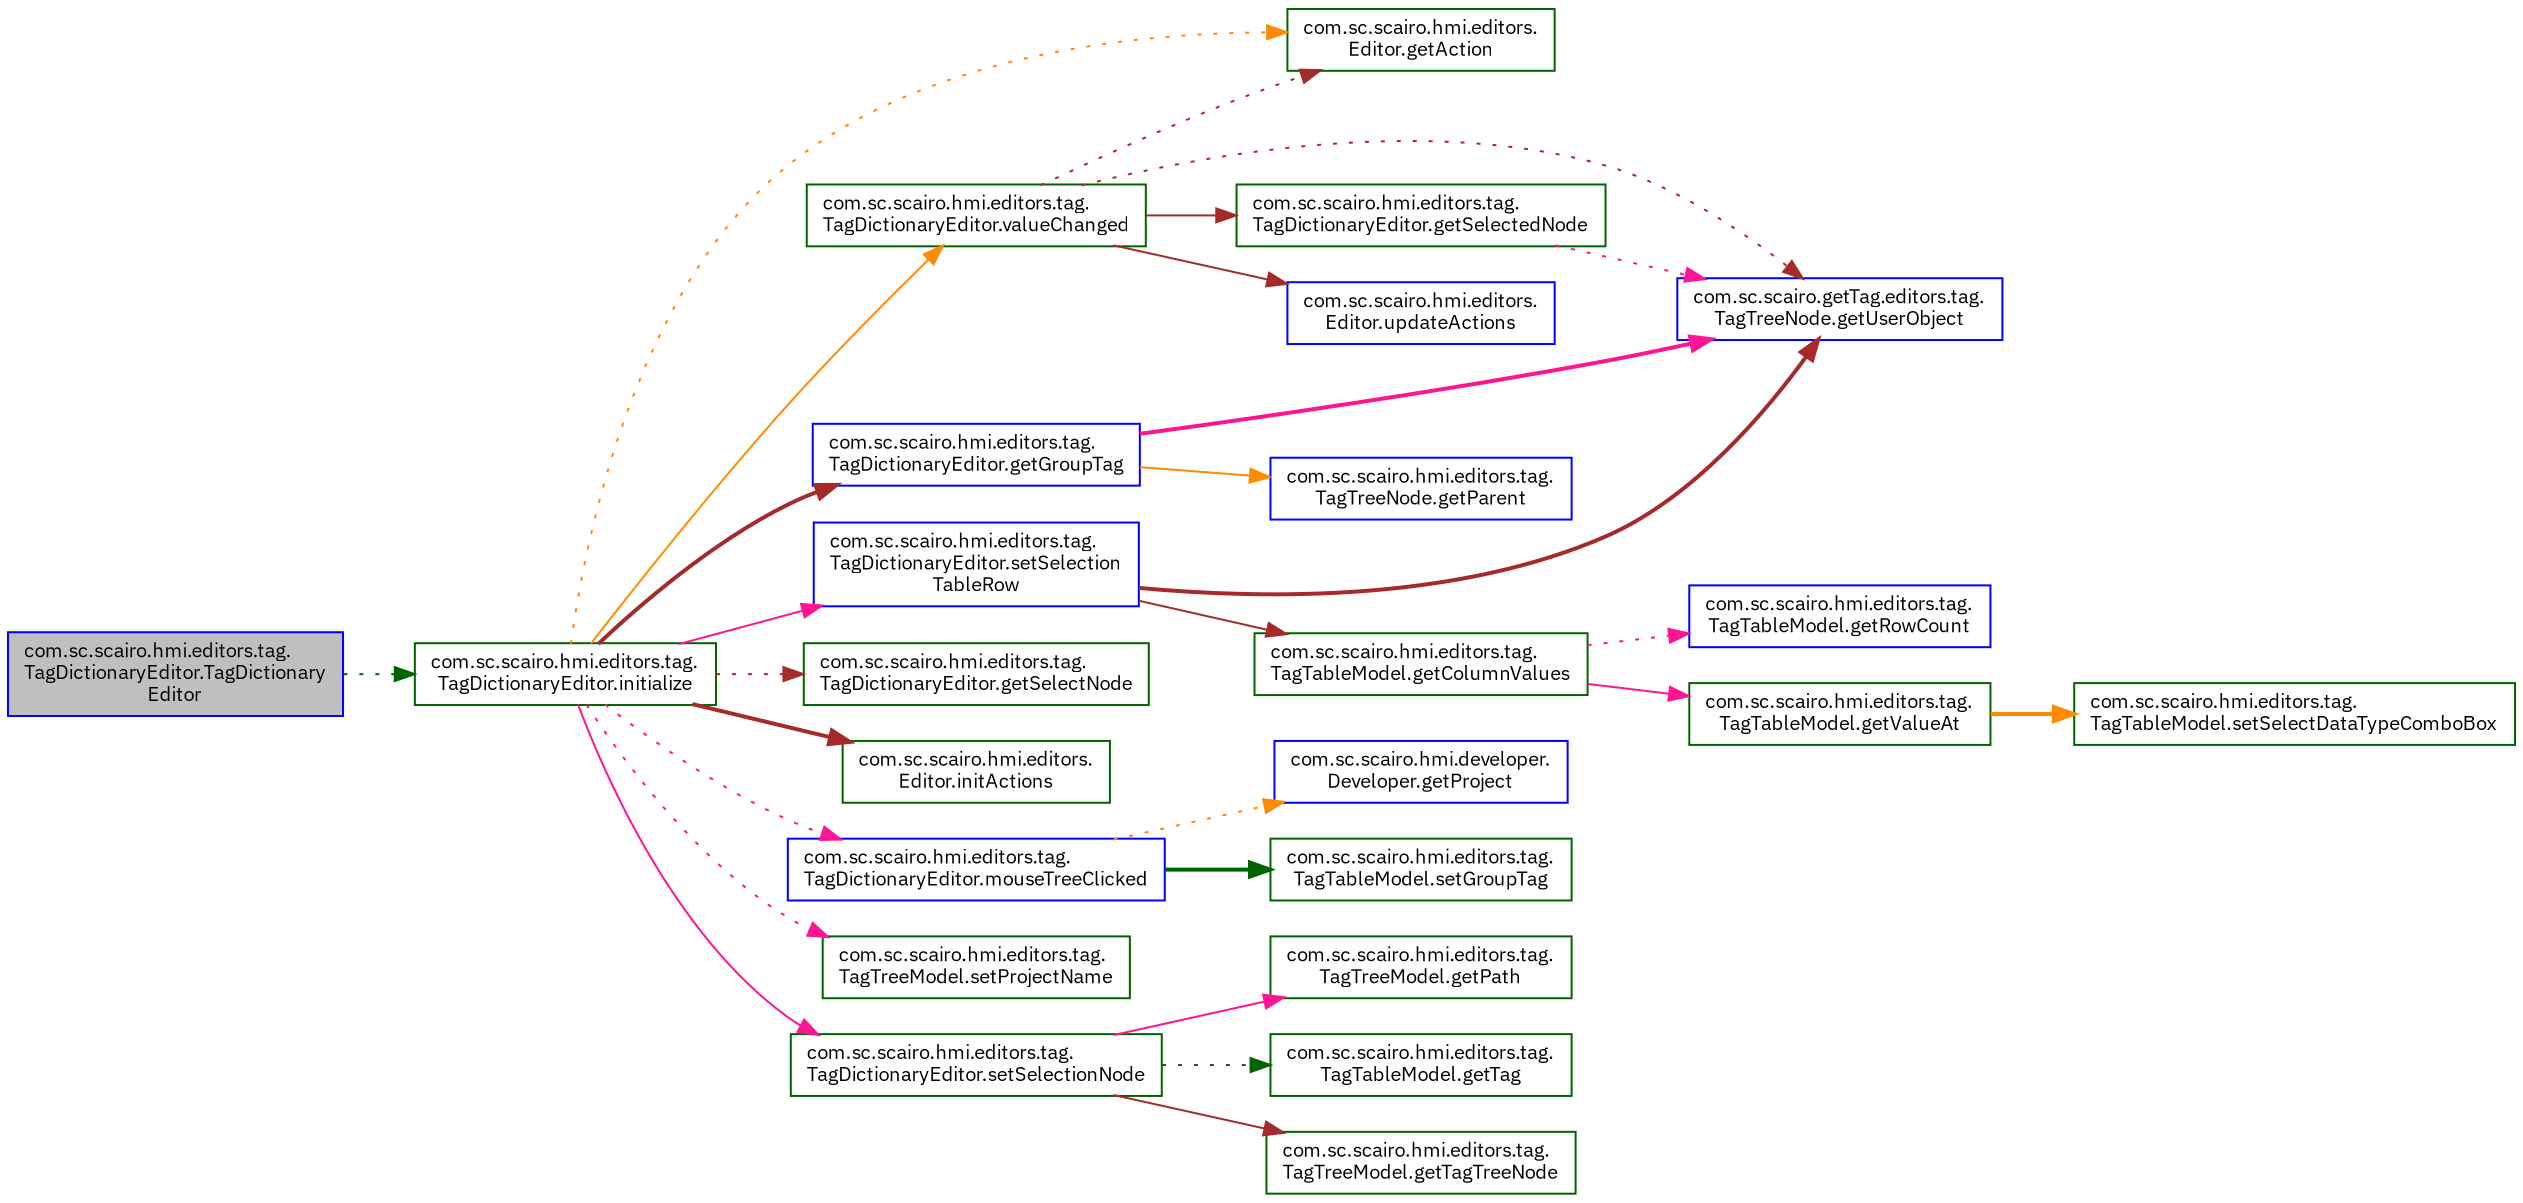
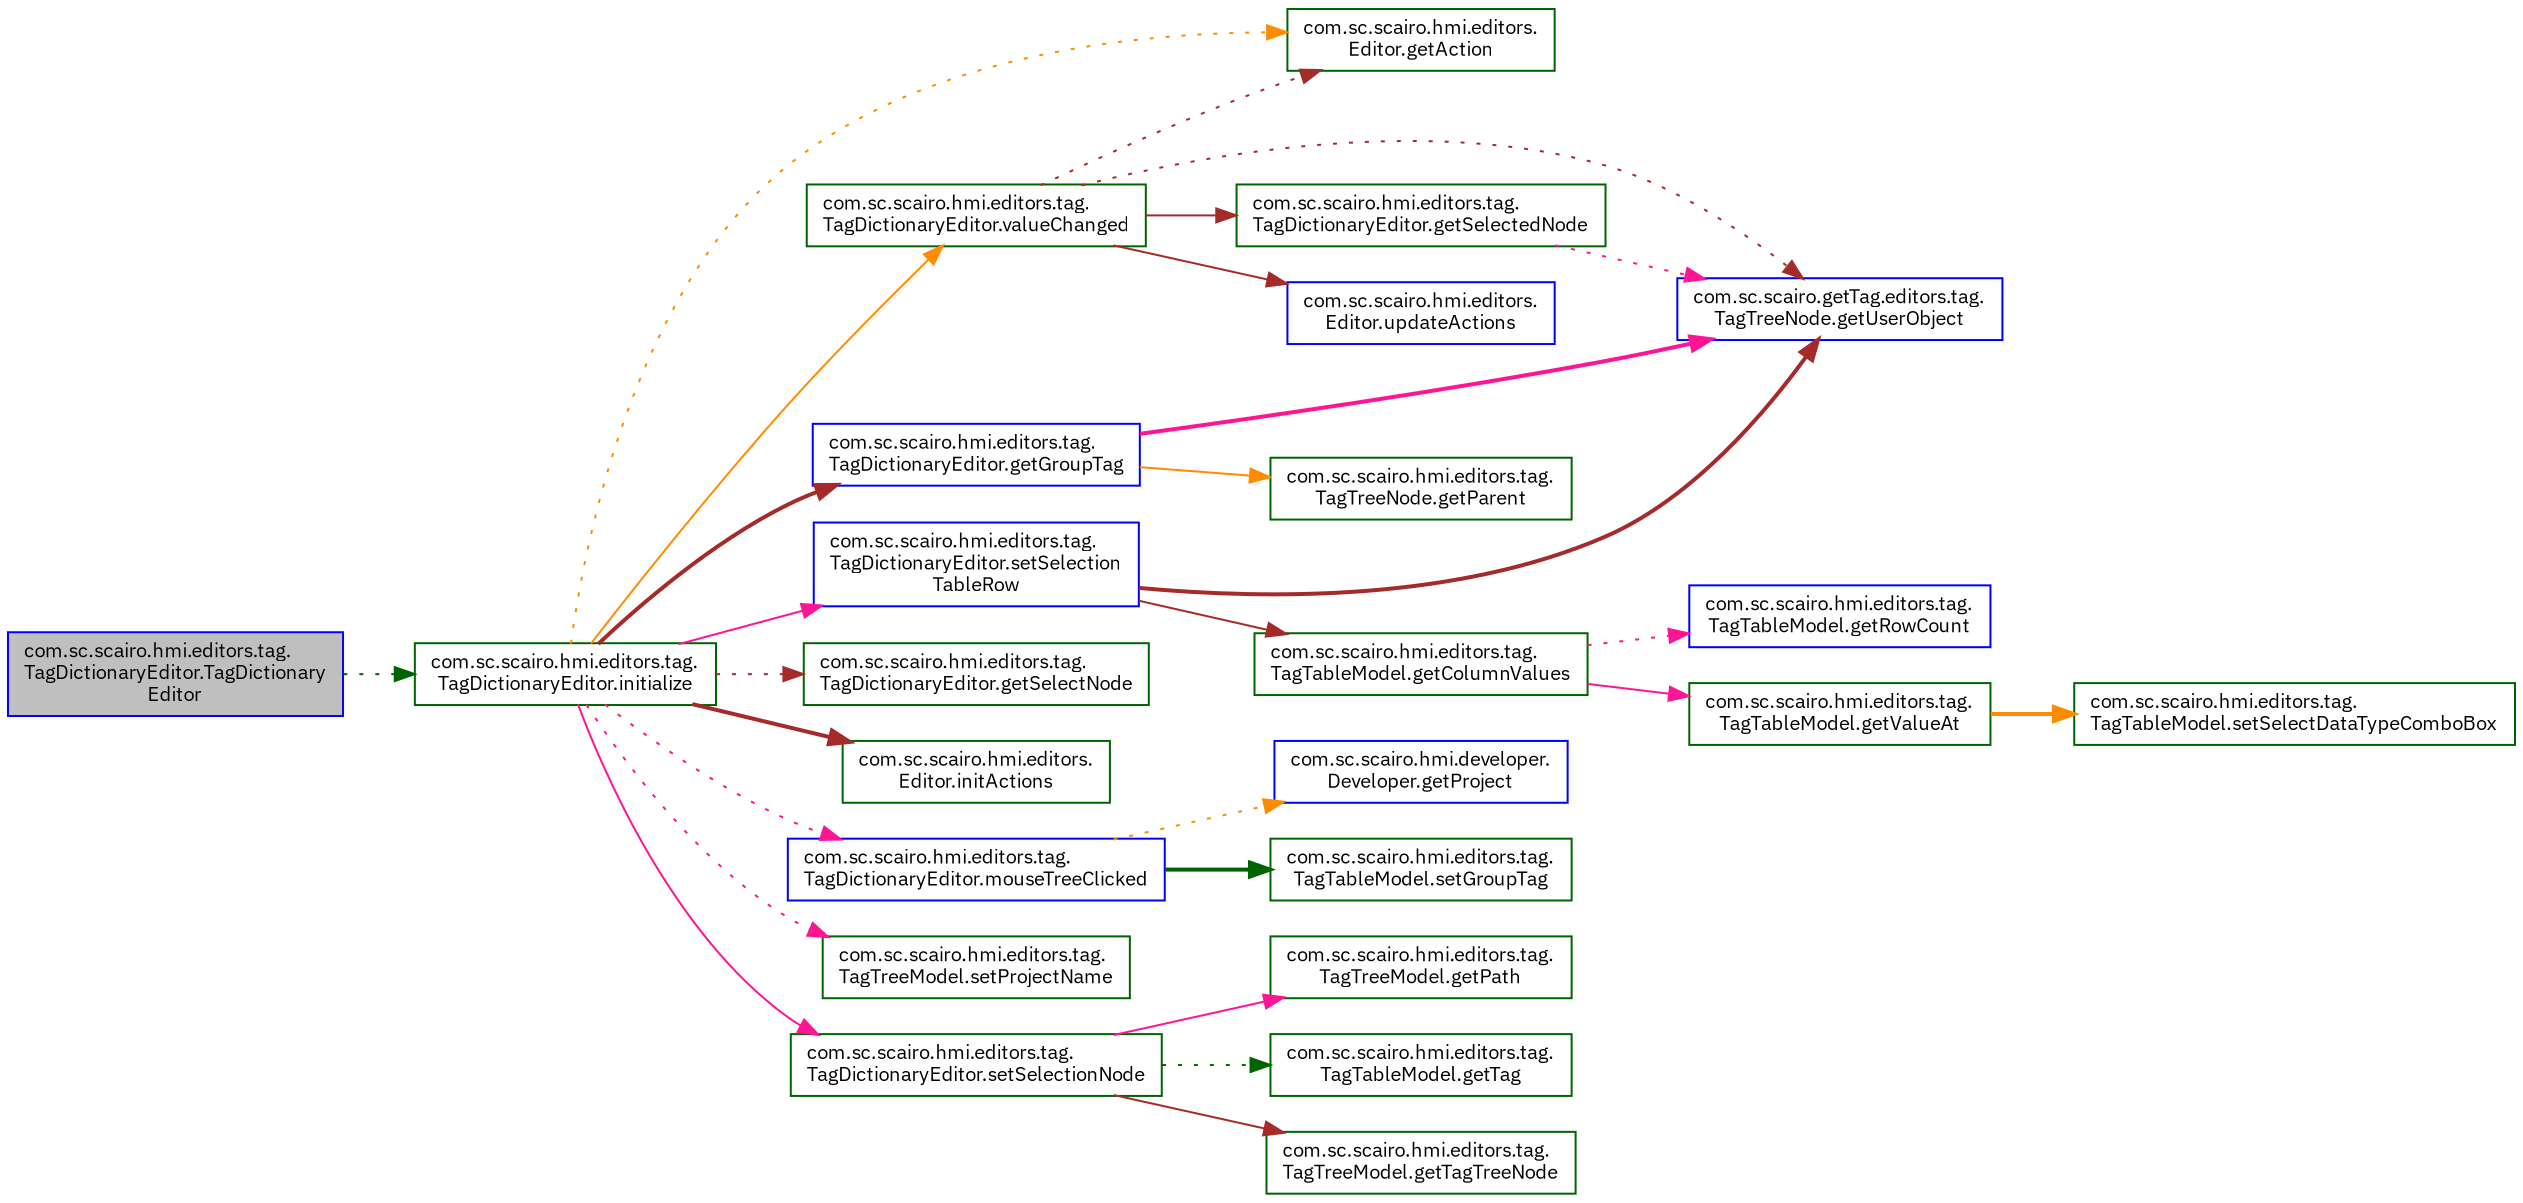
(1421, 489) -> (1421, 489)
